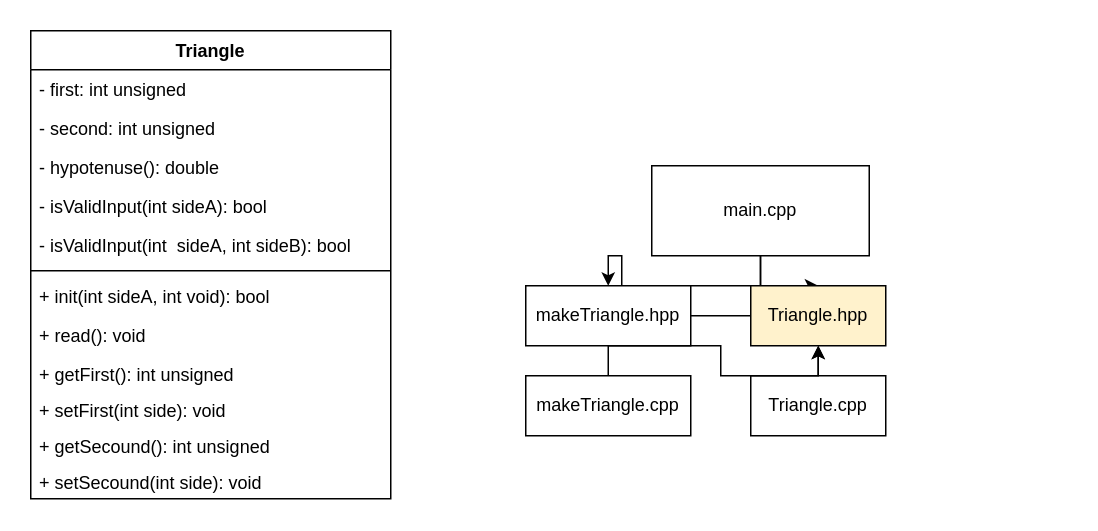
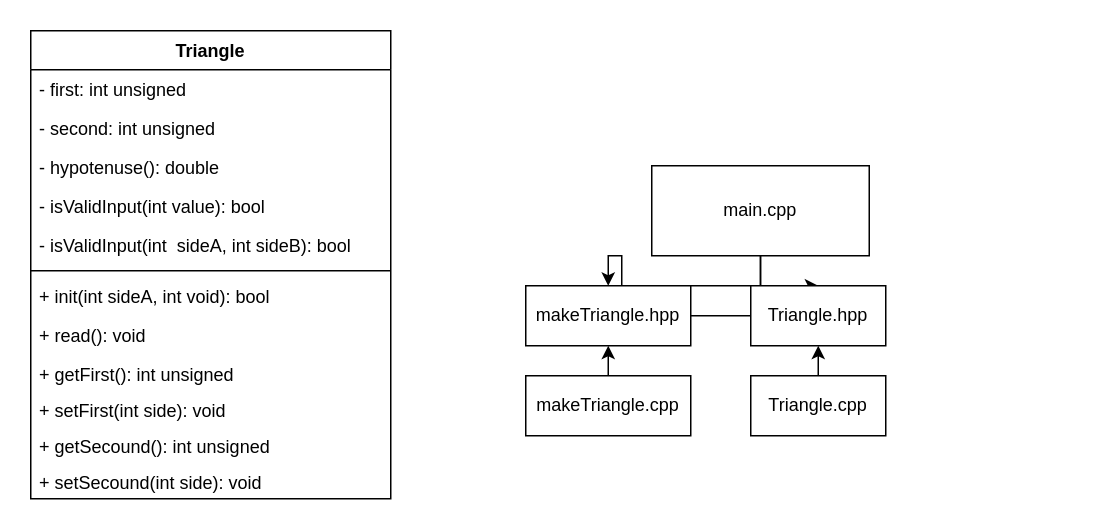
(179, 207) -> (179, 207)
(818, 316) -> (818, 316)
(721, 360) -> (608, 357)
